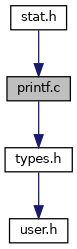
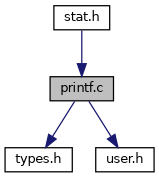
(39, 189) -> (100, 119)
